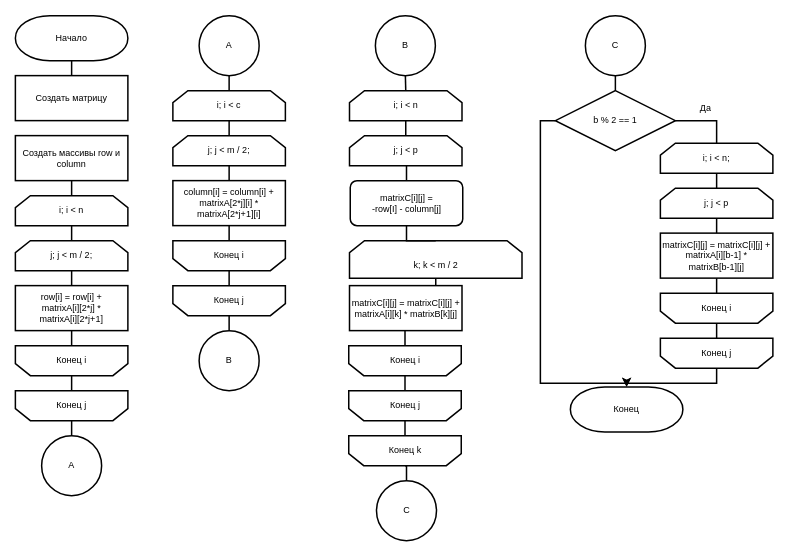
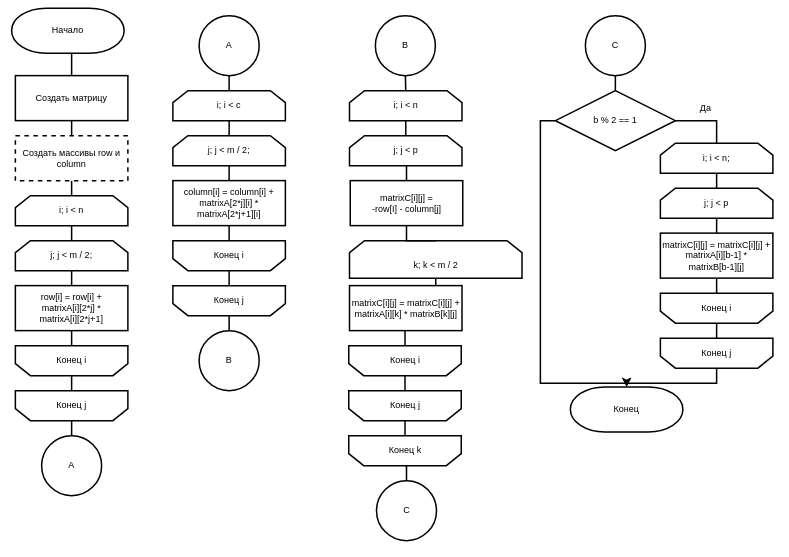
(72, 38) -> (68, 30)
none -> (72, 127)
(72, 158) -> (72, 158)
(407, 203) -> (407, 203)
